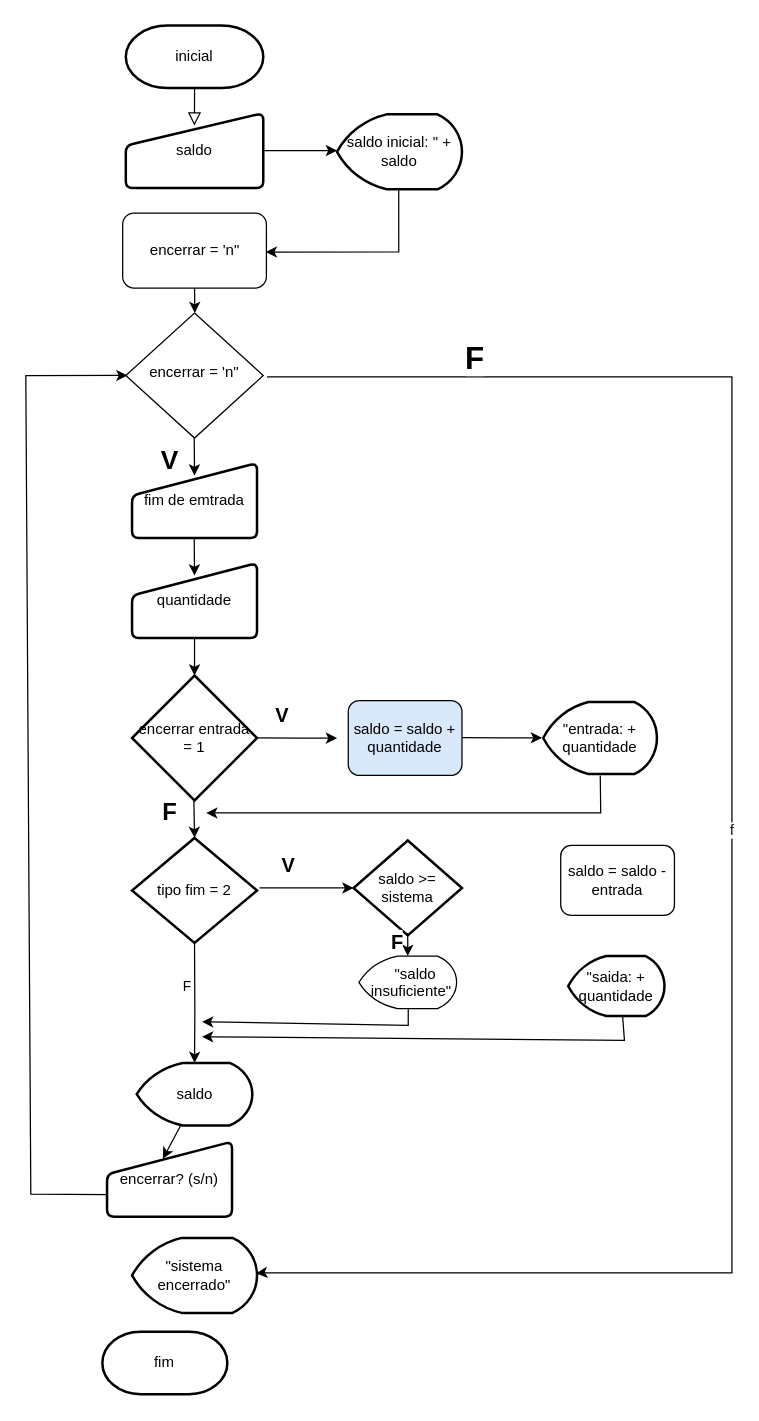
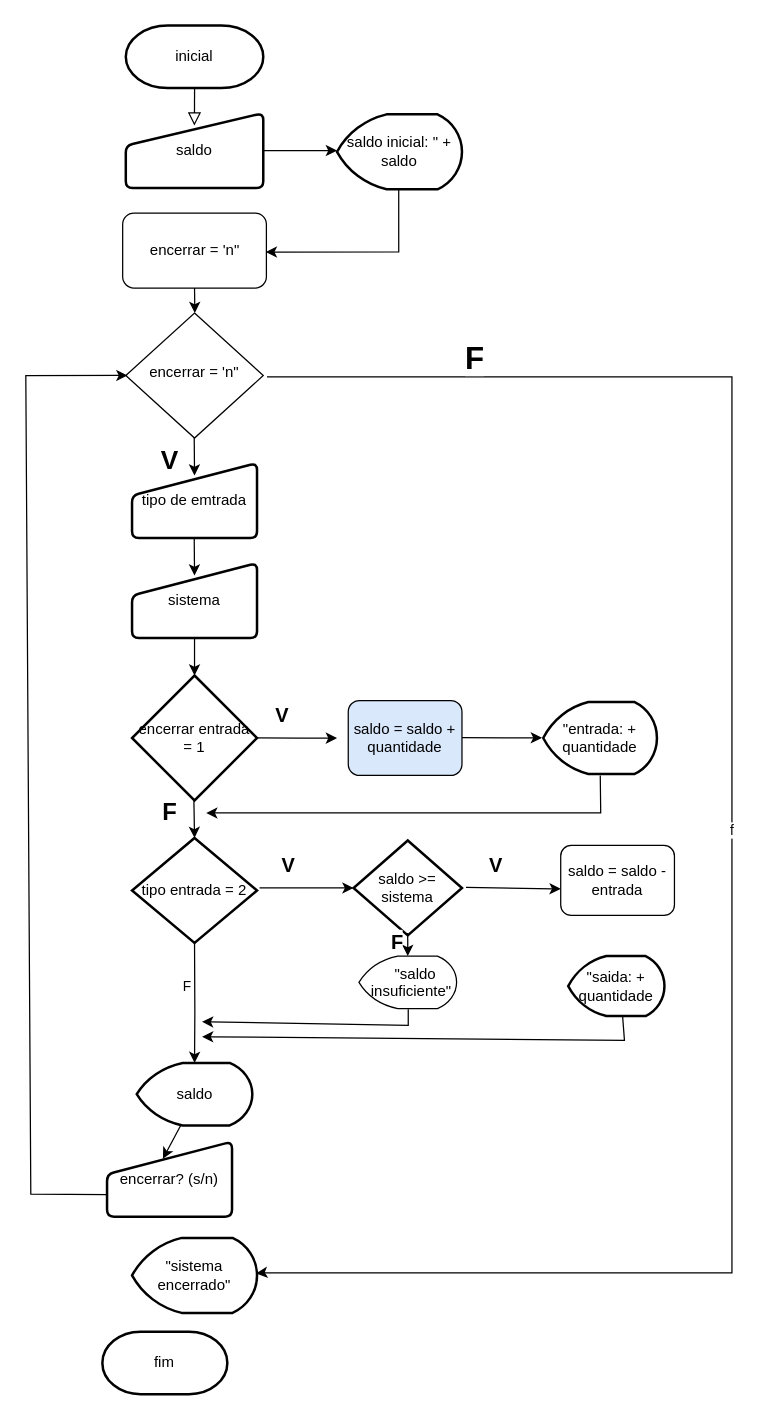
(194, 501) -> (194, 501)
(194, 601) -> (194, 601)
none -> (509, 888)
(194, 891) -> (194, 891)
